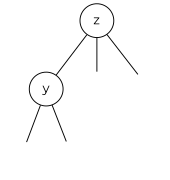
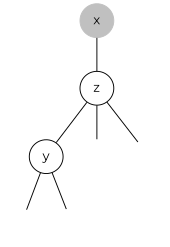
none -> (97, 21)
